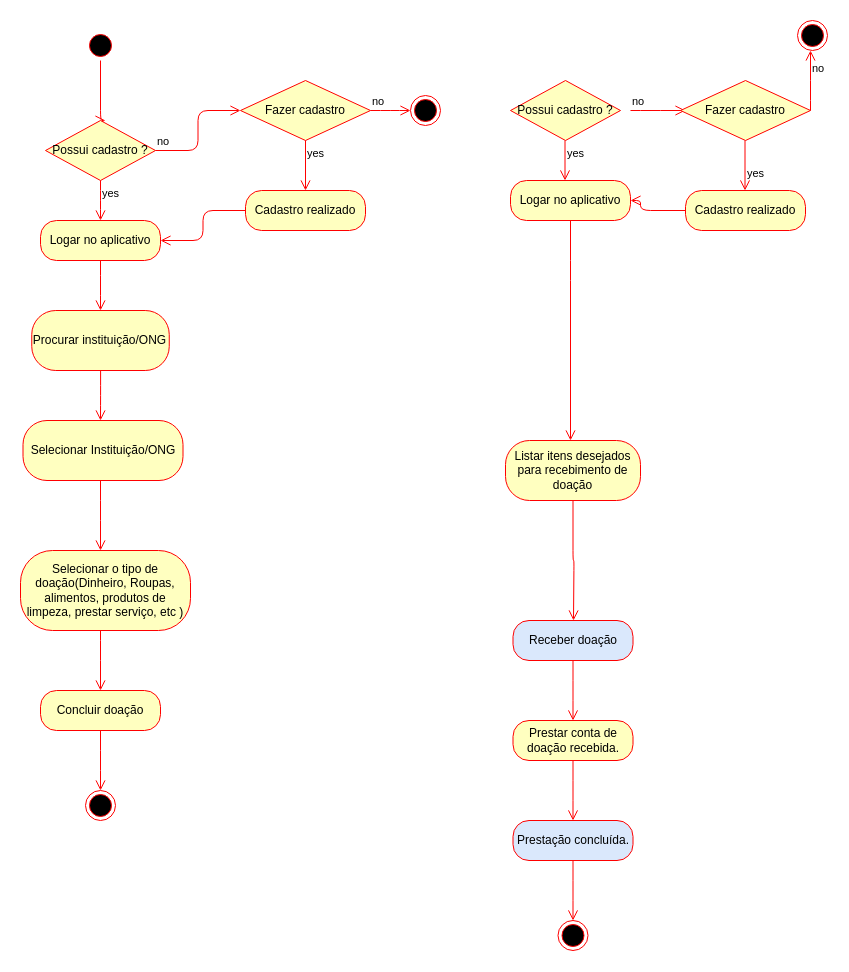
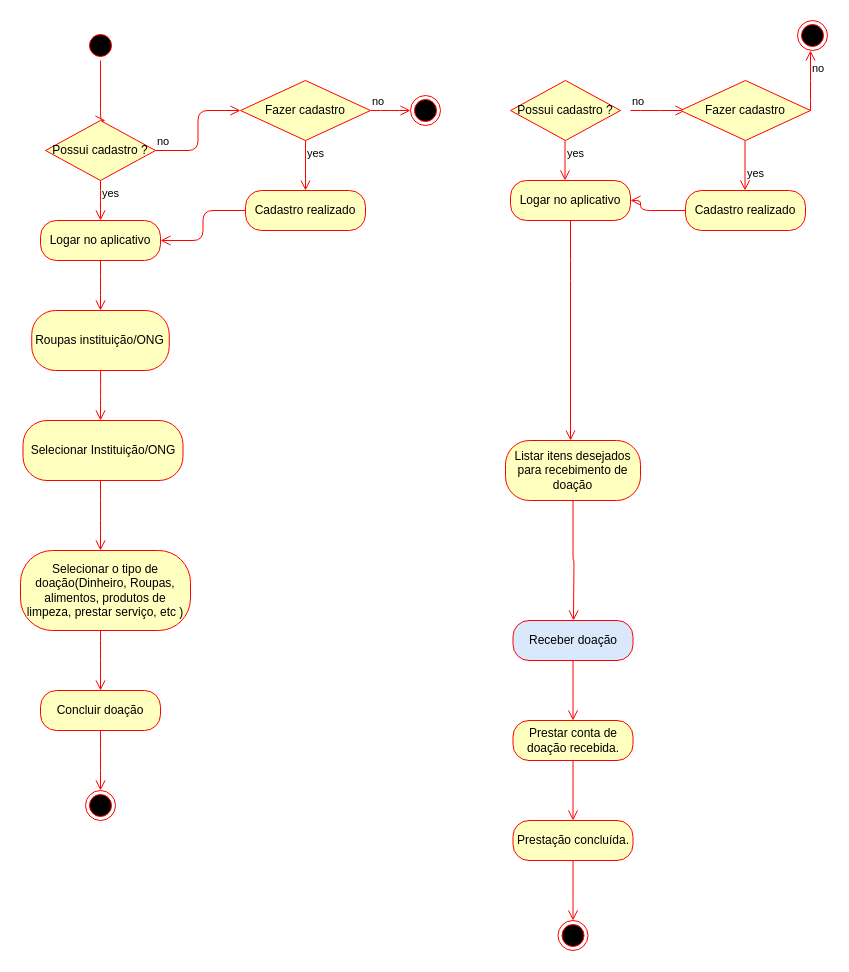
(100, 341) -> (100, 341)
(573, 841) -> (573, 841)
